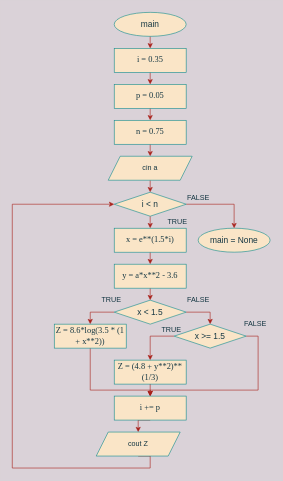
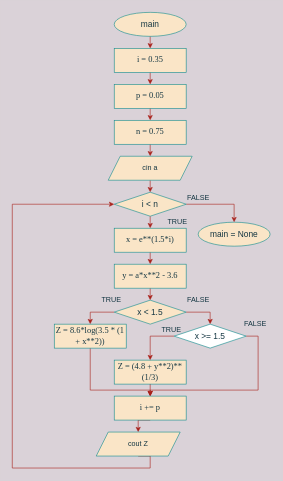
(234, 240) -> (234, 234)
(210, 336) -> (210, 336)
